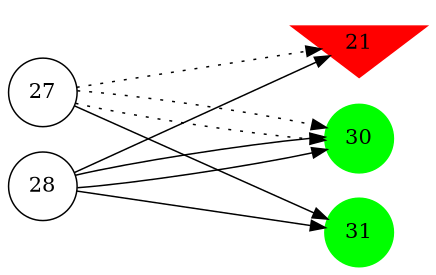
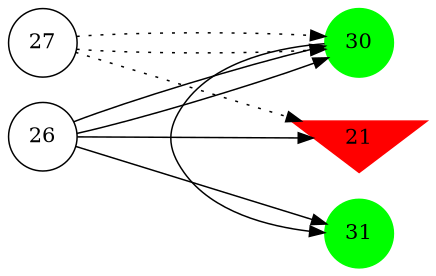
(200, 162) -> (174, 122)
(43, 186) -> (43, 137)
